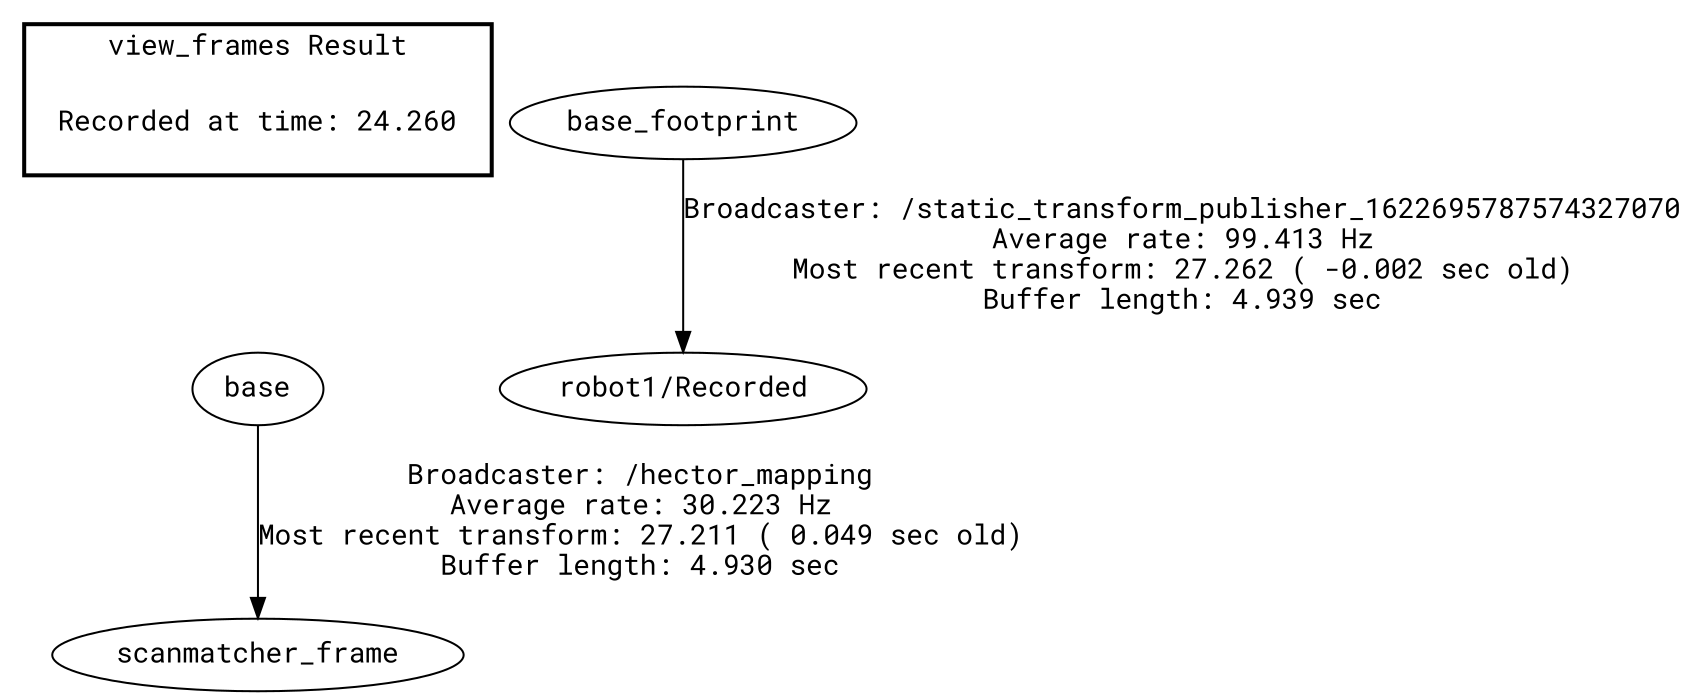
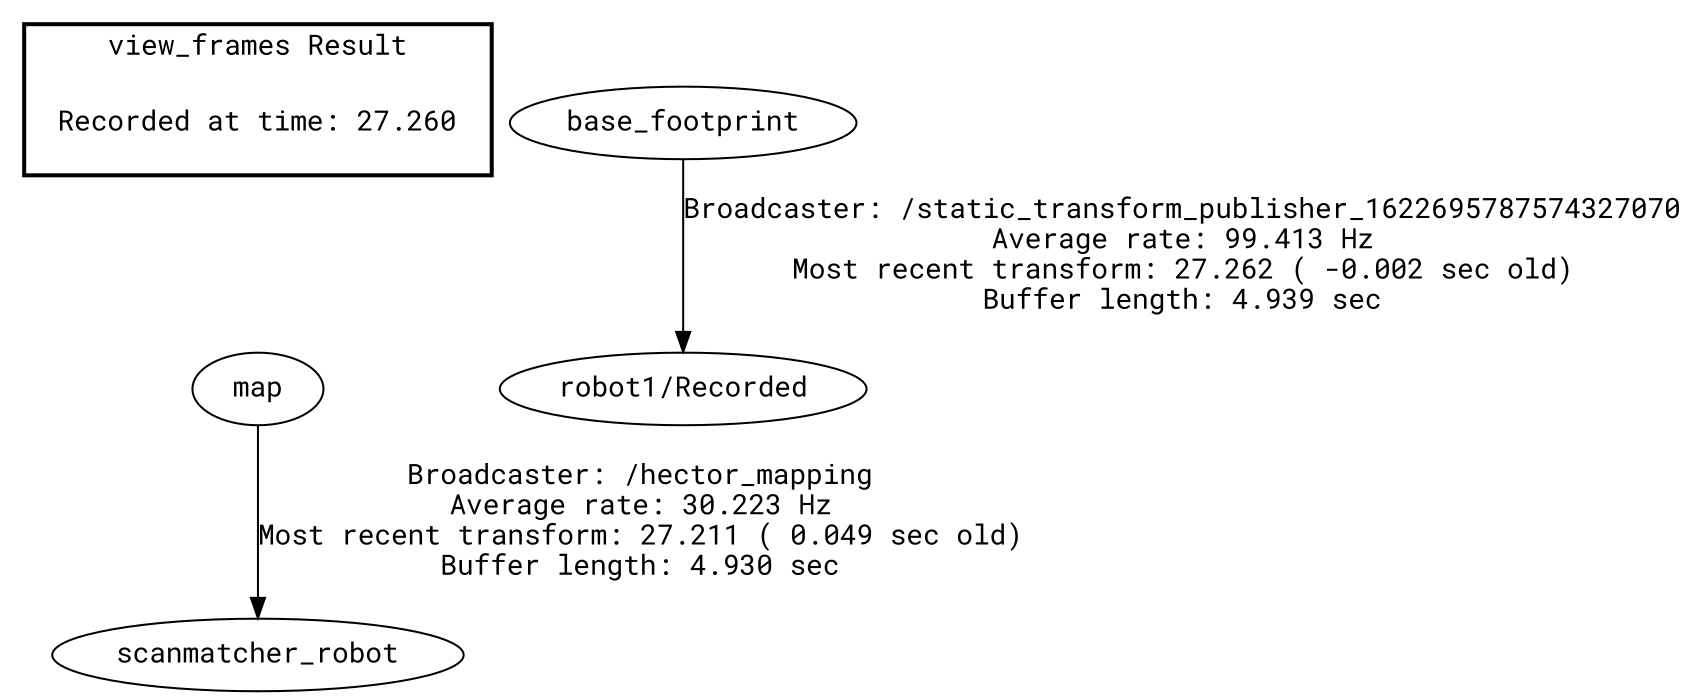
(258, 123) -> (258, 123)
(258, 389) -> (258, 389)
(258, 655) -> (258, 655)
